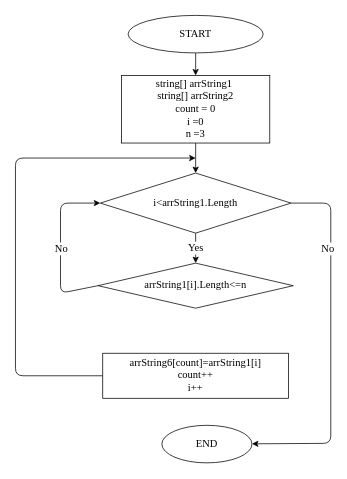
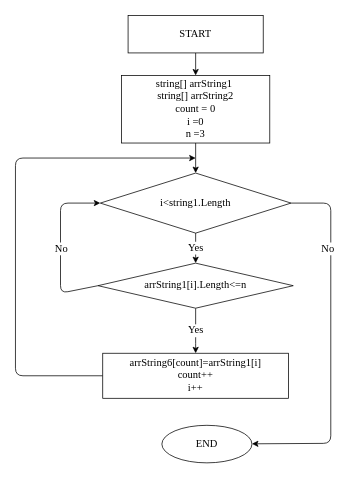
(195, 34) -> (195, 34)
(195, 203) -> (195, 203)
none -> (195, 326)
